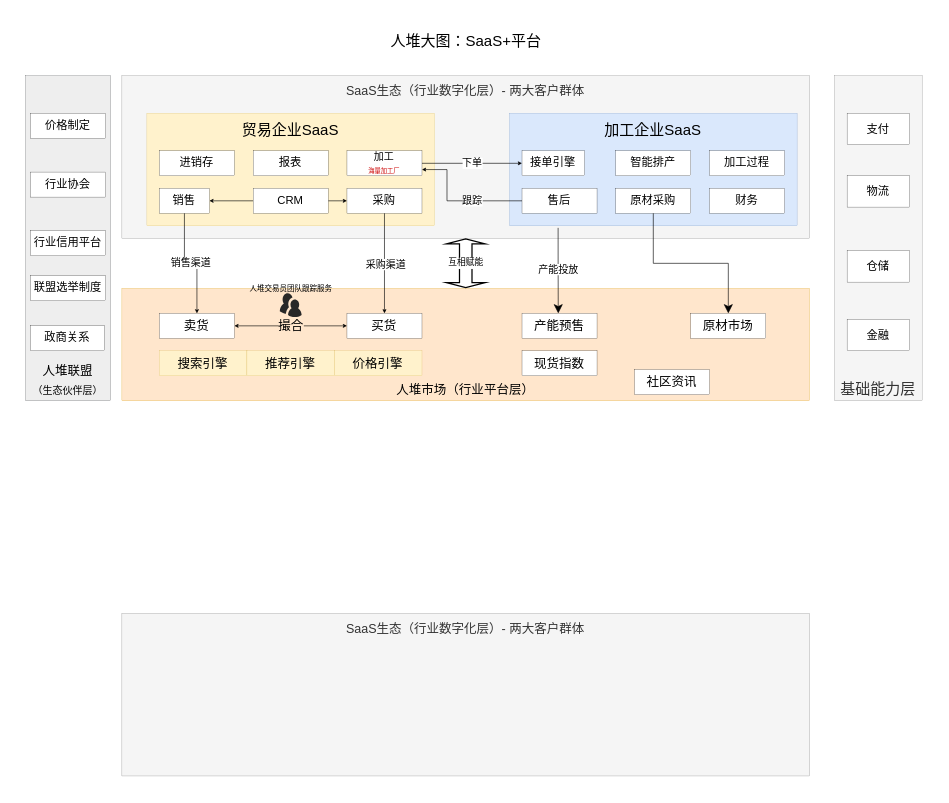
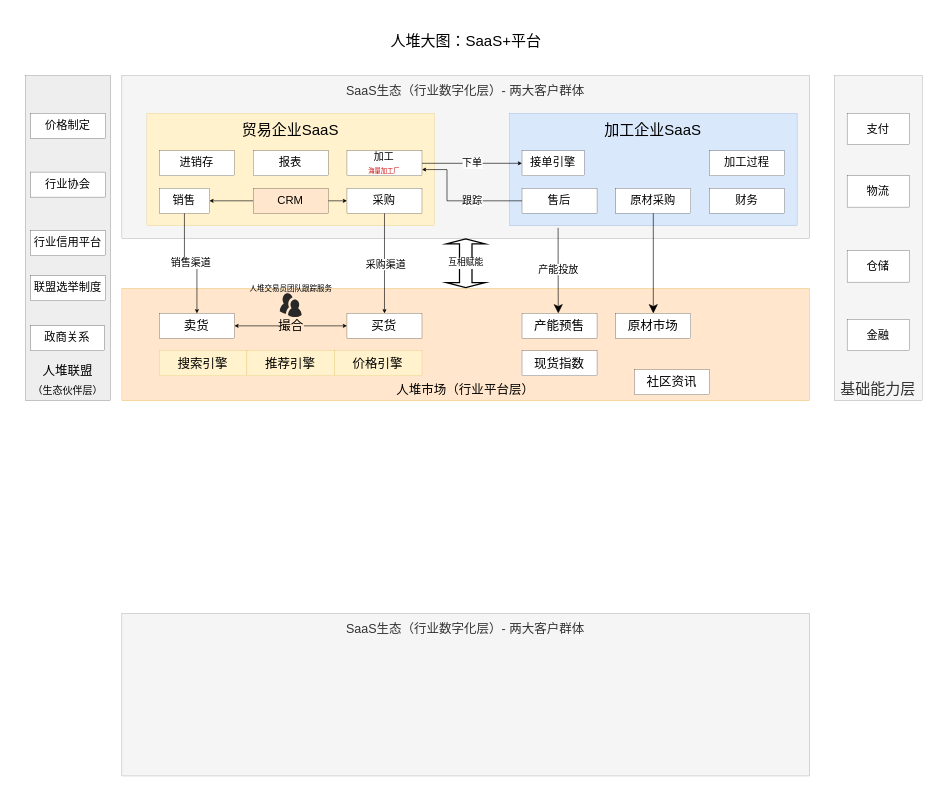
(653, 163) -> none
(291, 201) -> (291, 201)
(728, 326) -> (653, 326)
